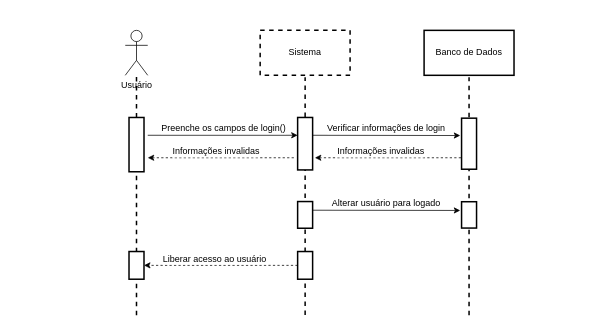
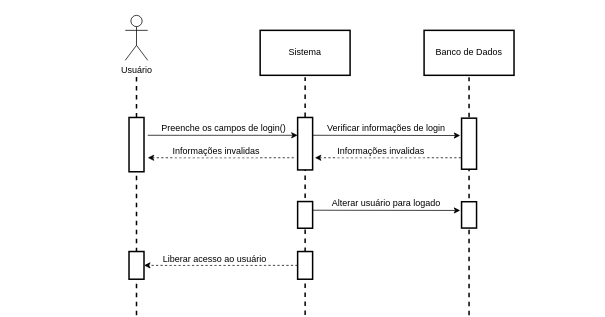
(136, 53) -> (136, 38)
(305, 53) -> (305, 53)
